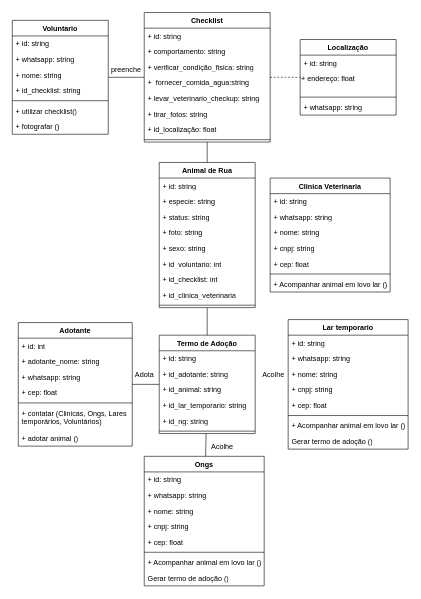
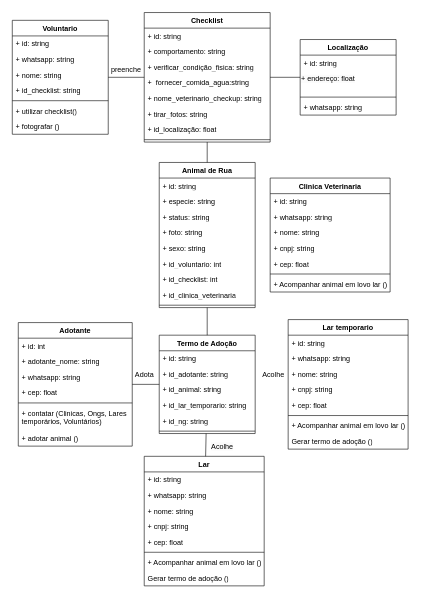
(285, 77) -> (285, 77)
(208, 103) -> (208, 103)
(204, 465) -> (204, 465)
